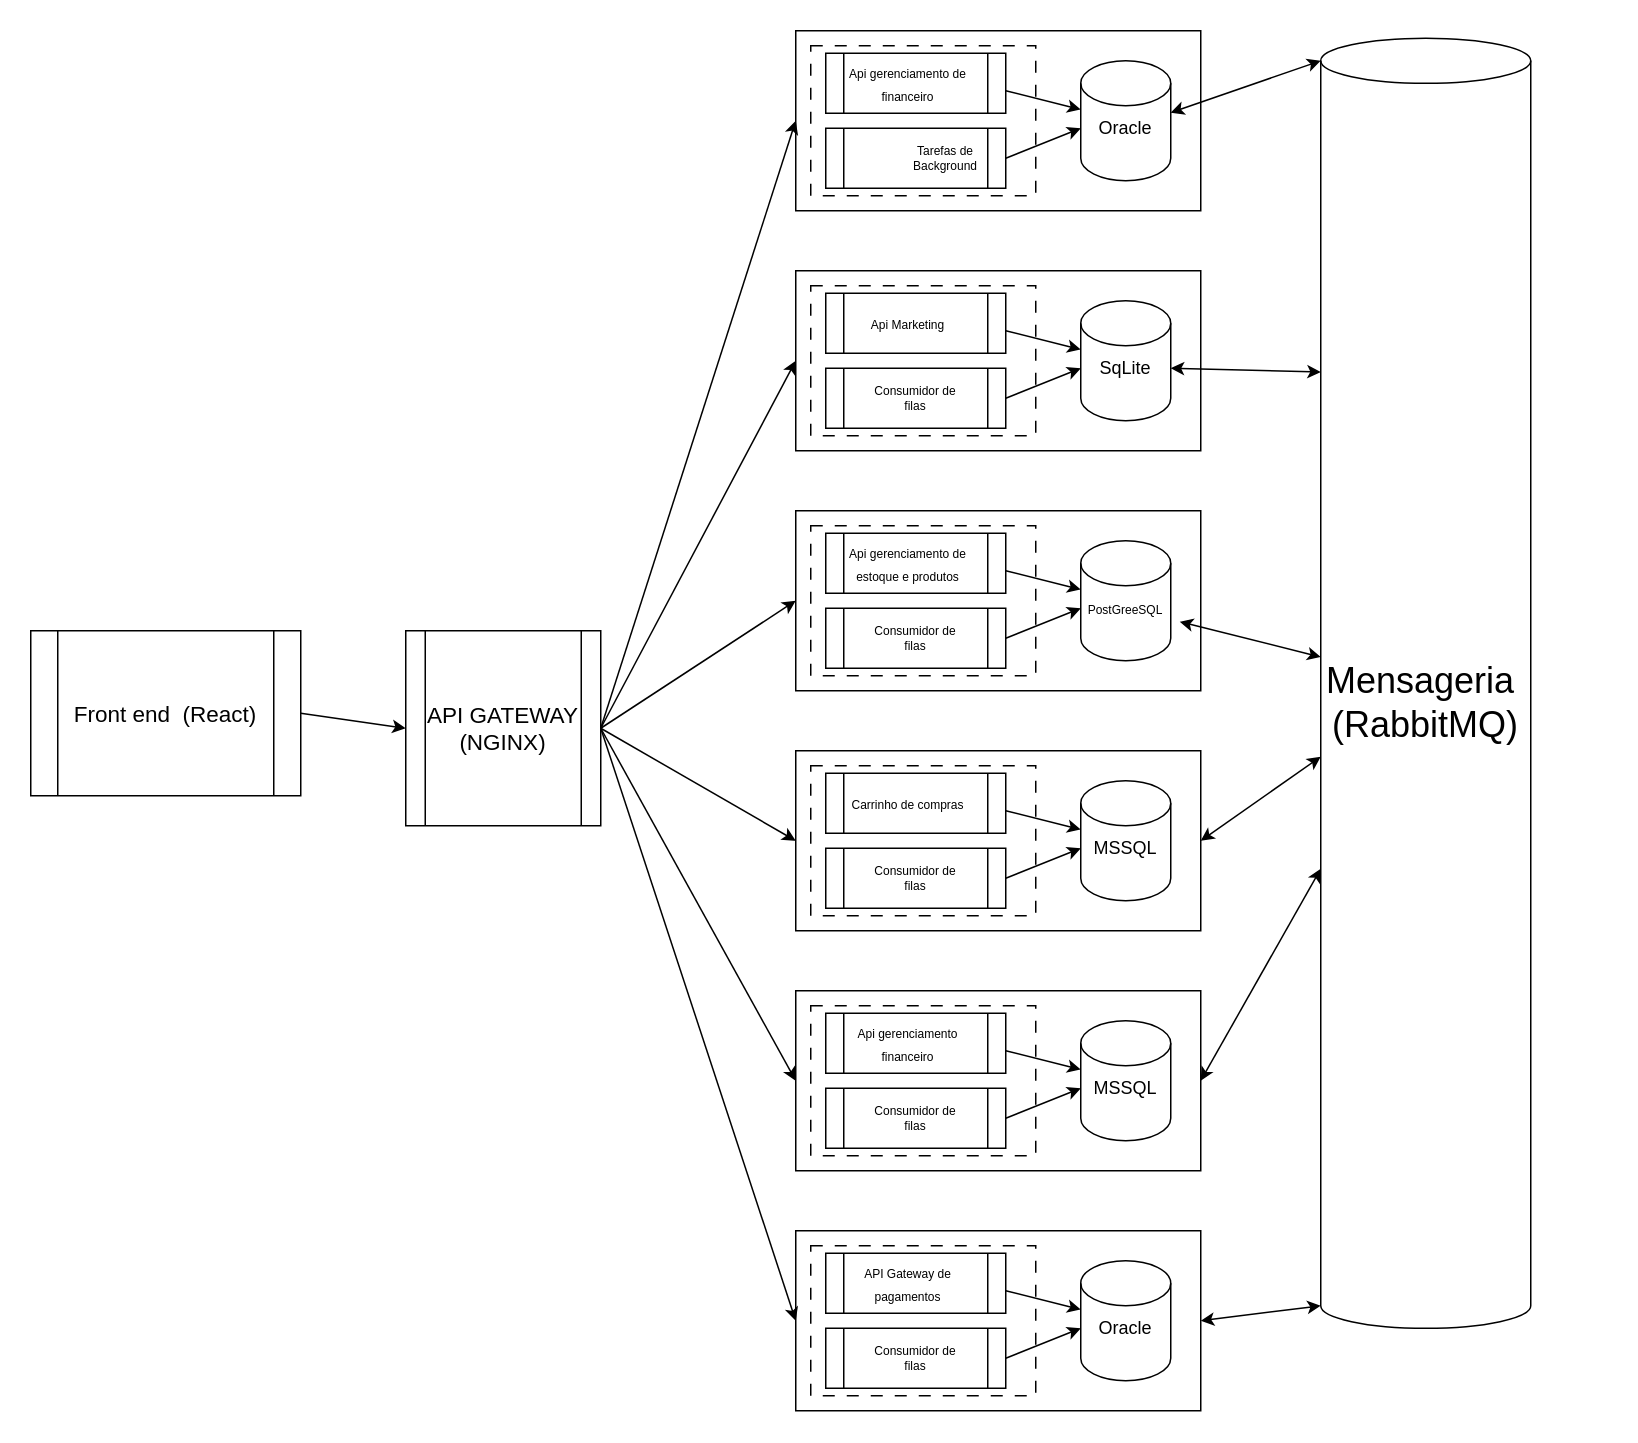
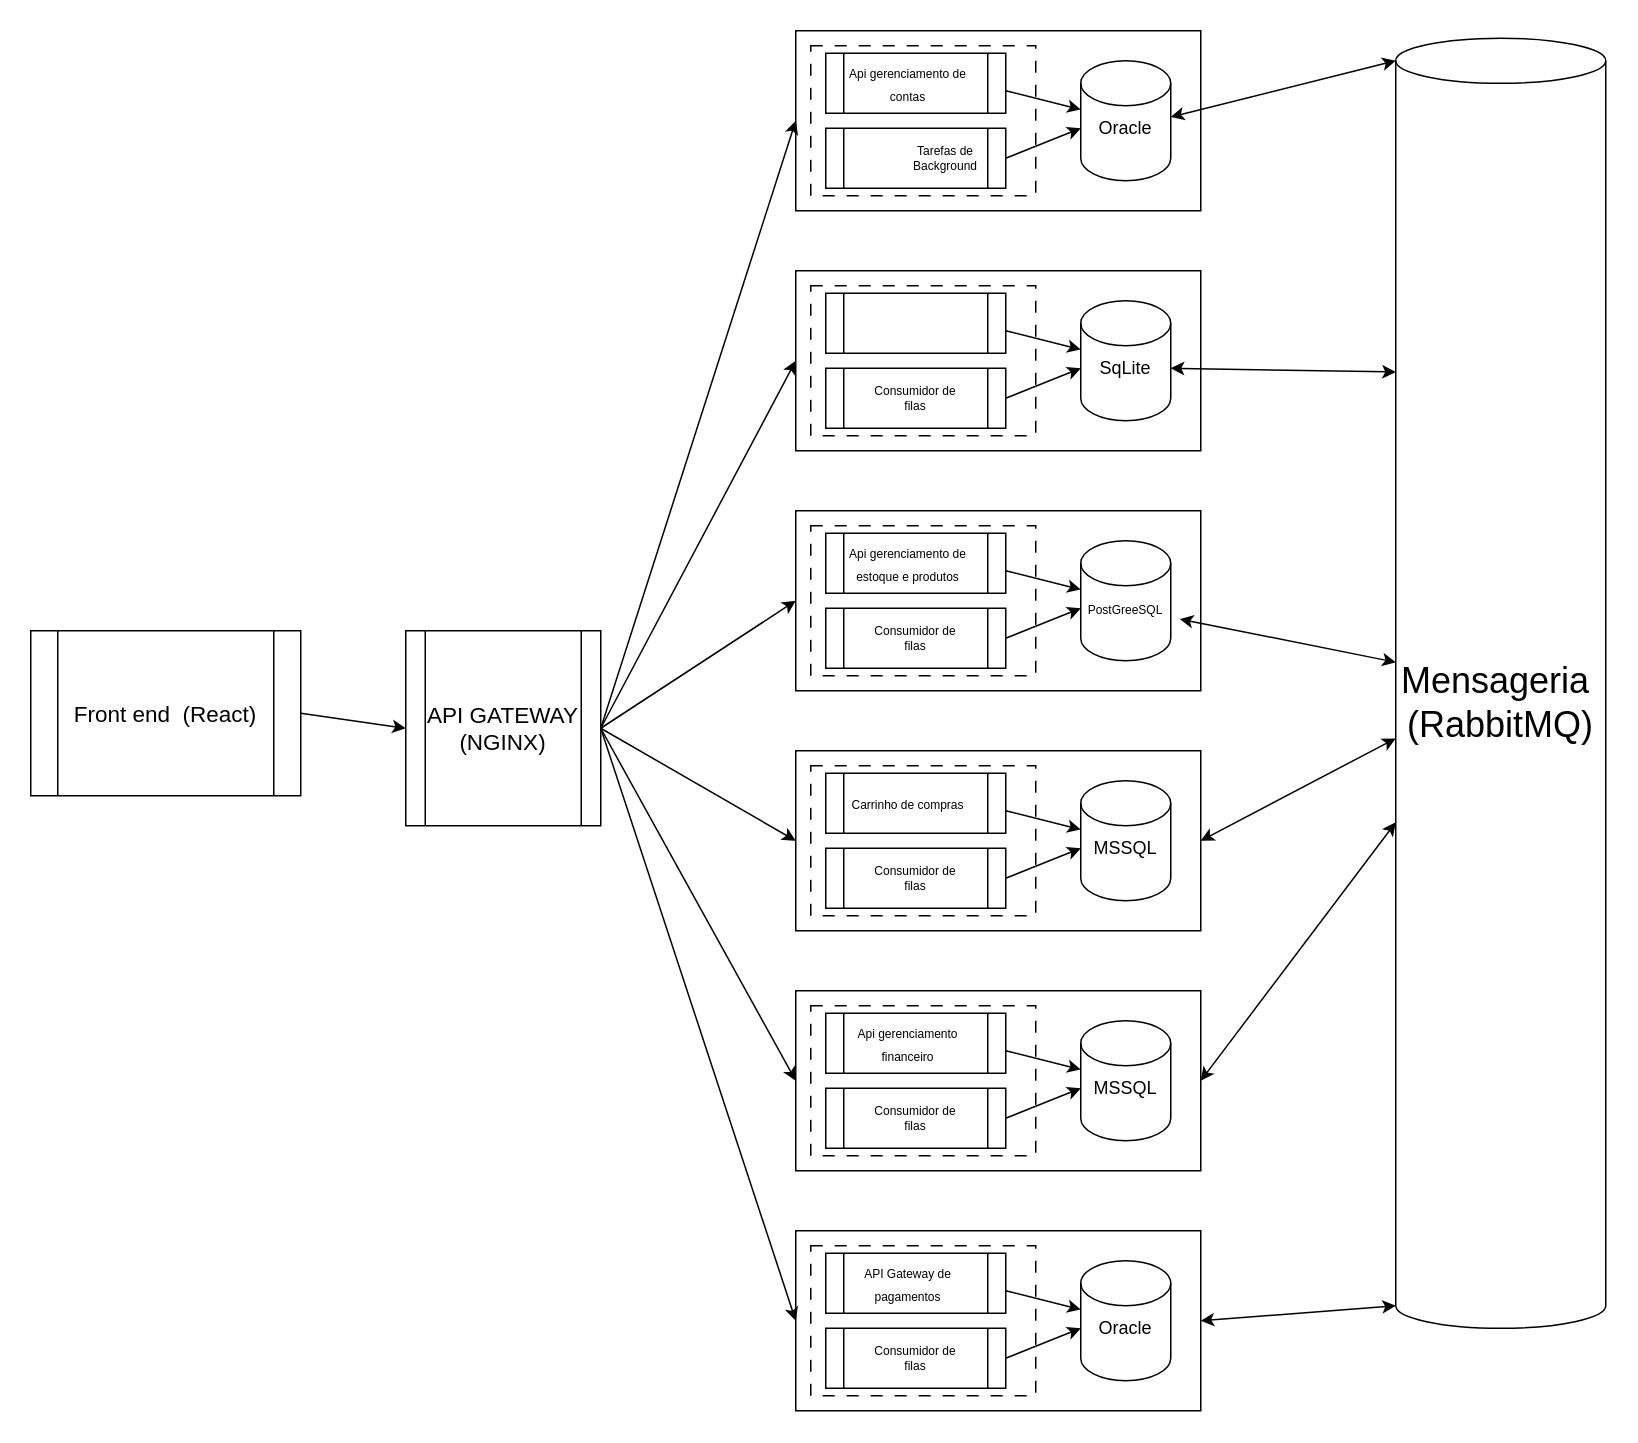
(908, 83) -> (908, 83)
(908, 323) -> none
(1426, 683) -> (1501, 683)
